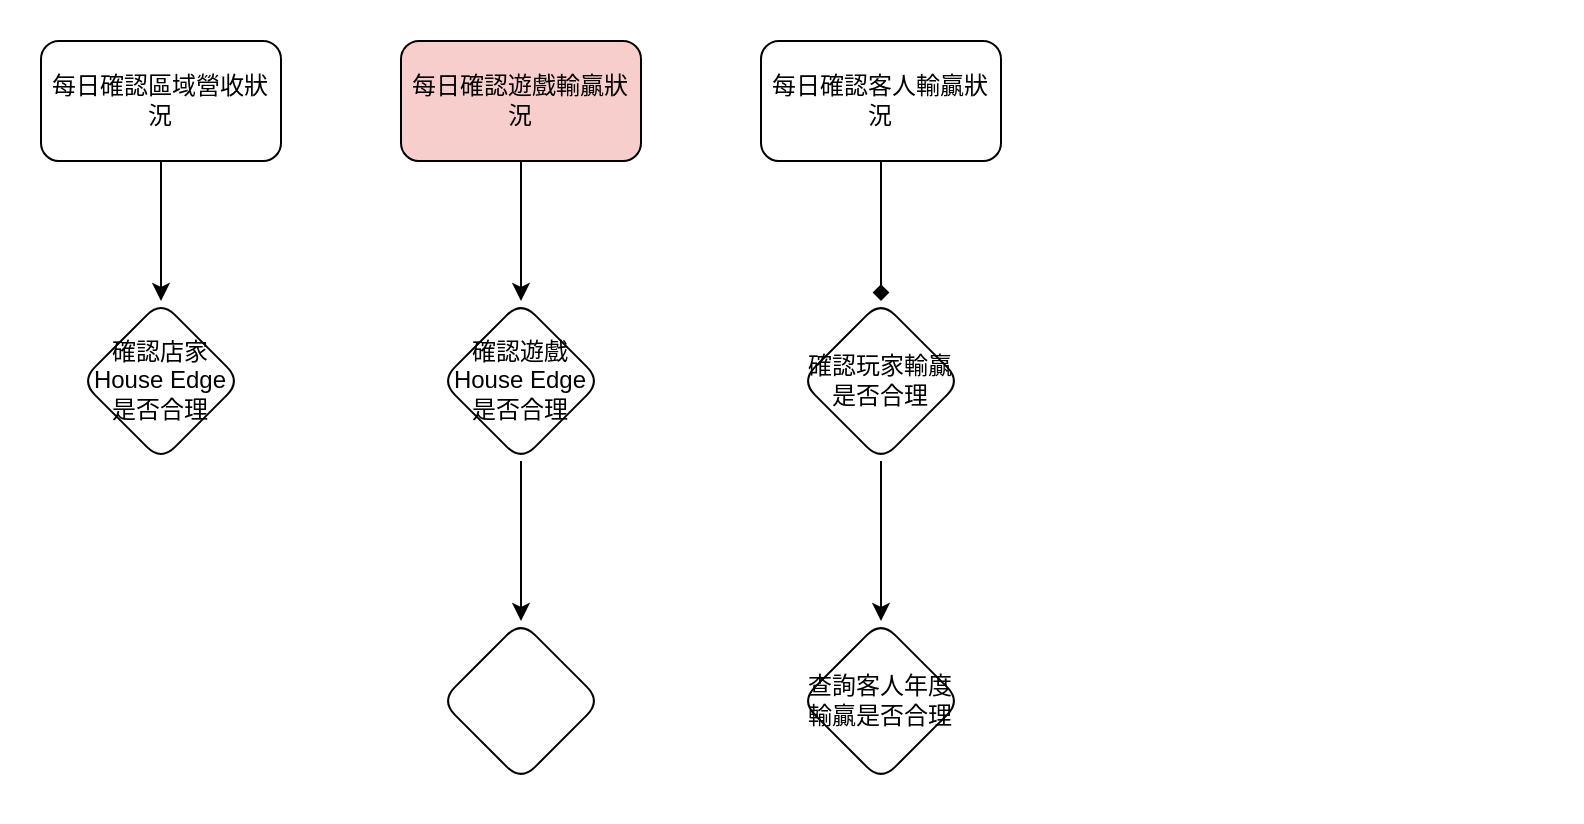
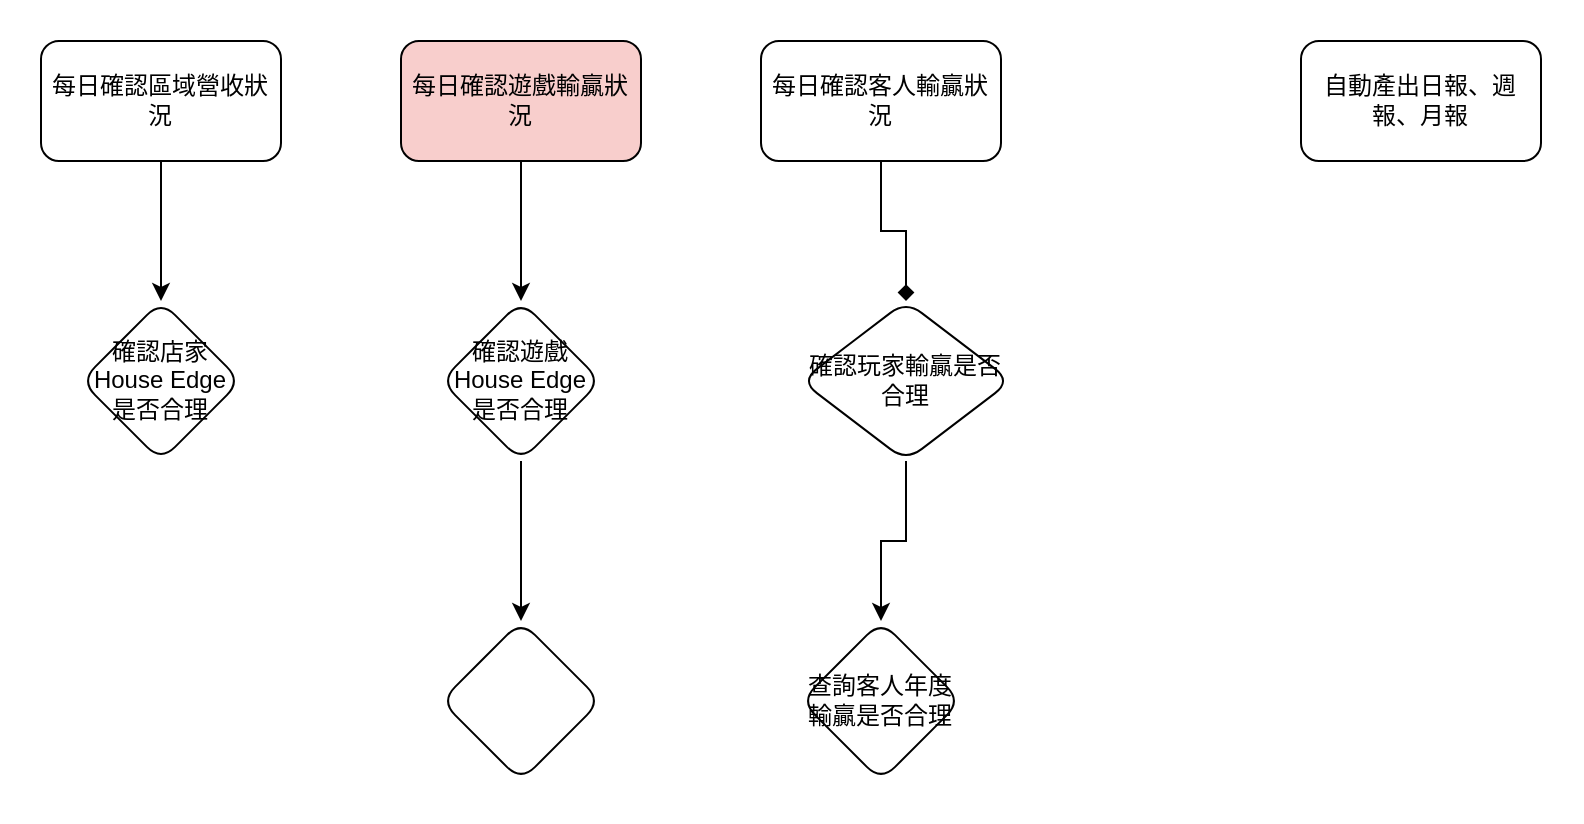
none -> (1421, 101)
(881, 381) -> (906, 381)
